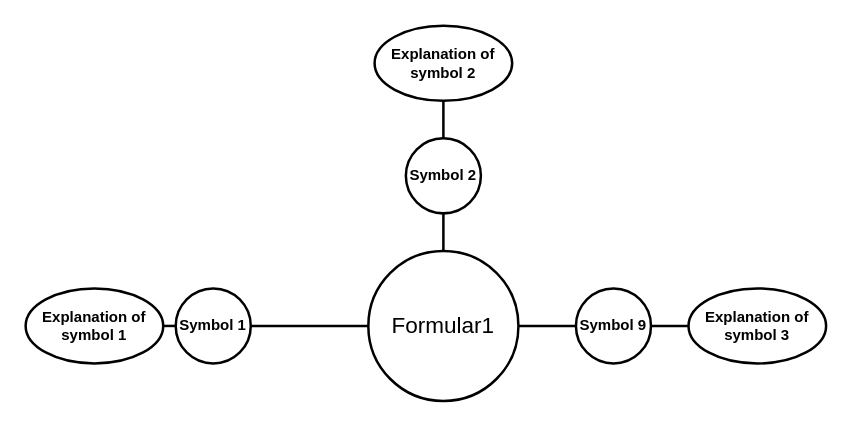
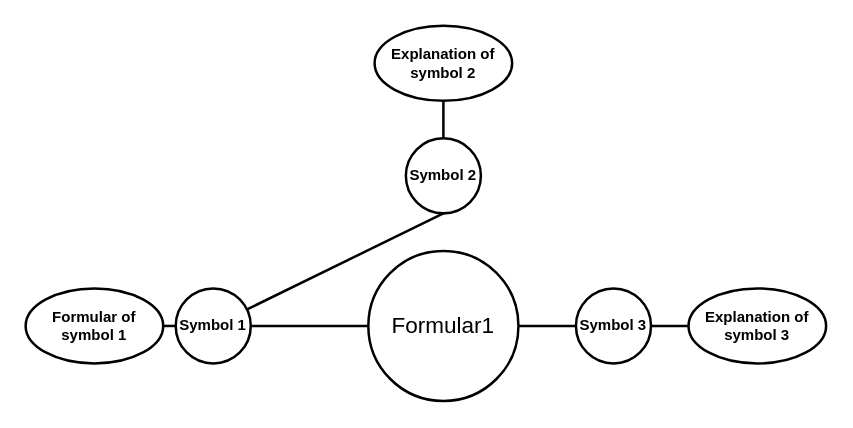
(443, 231) -> (345, 261)
(94, 326) -> (94, 326)
(613, 326) -> (613, 326)
